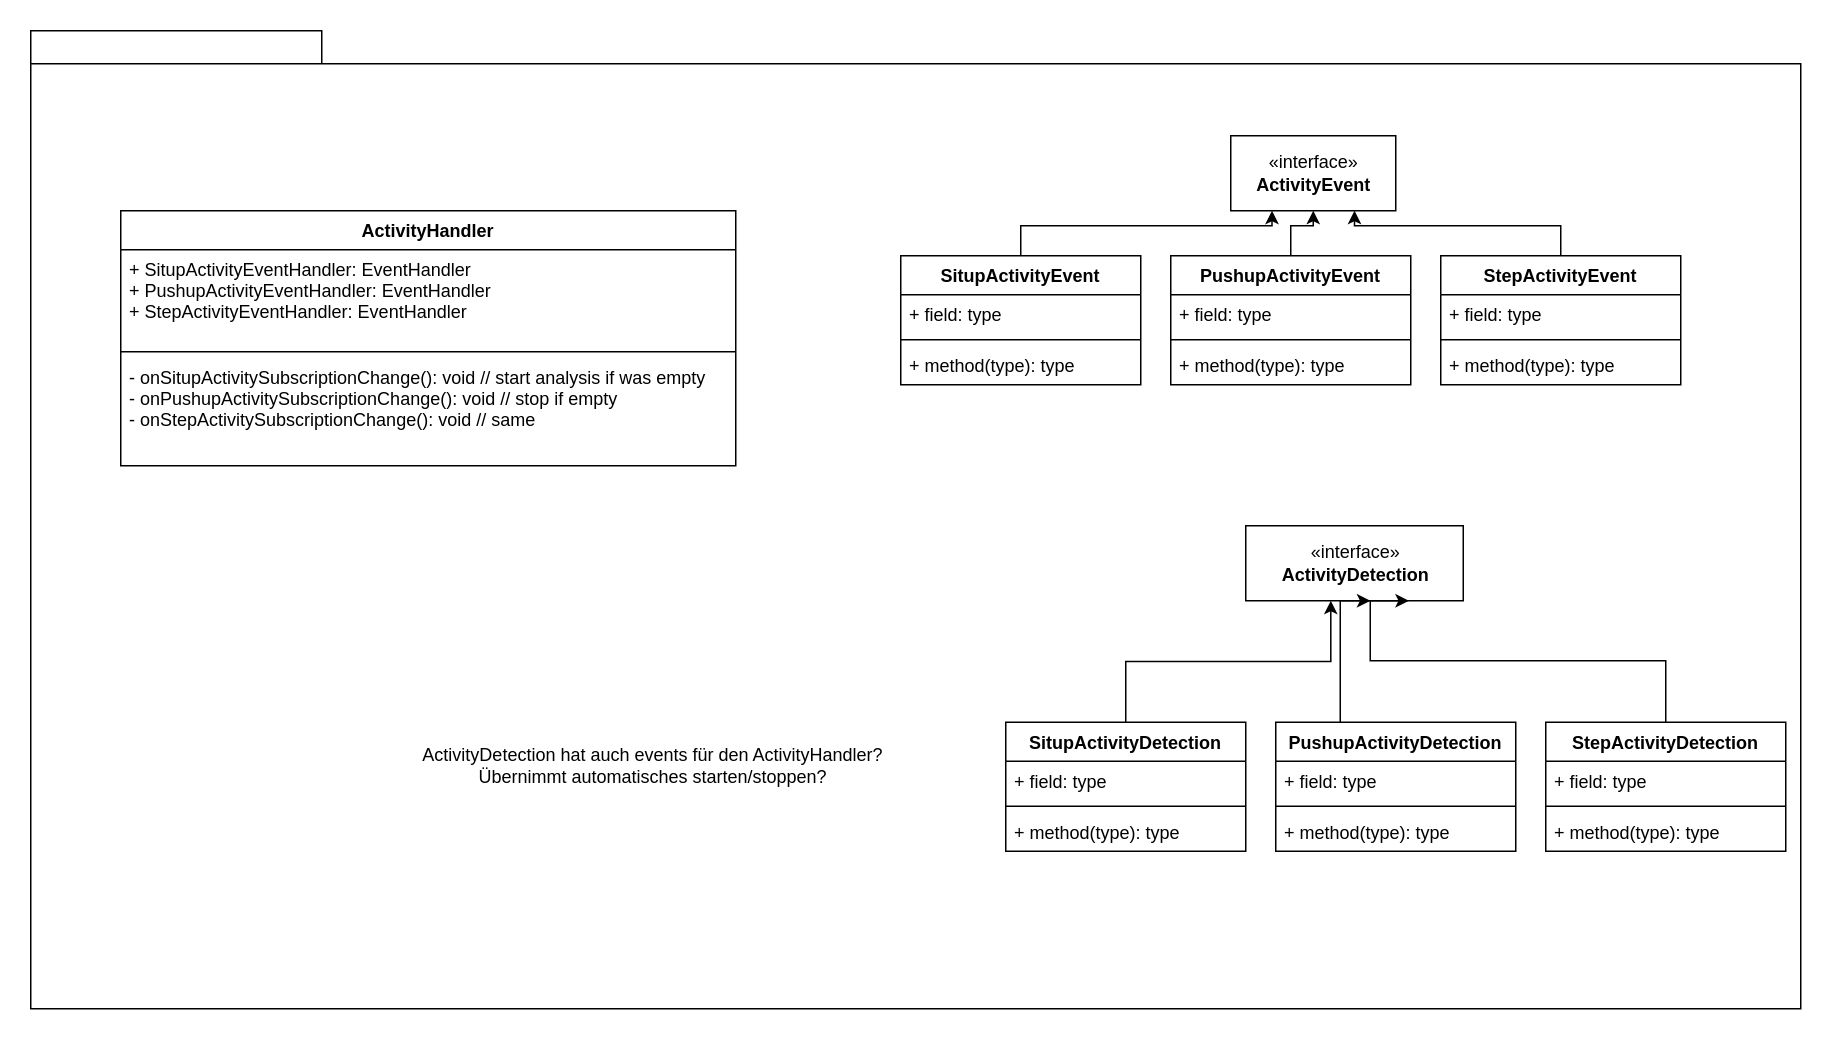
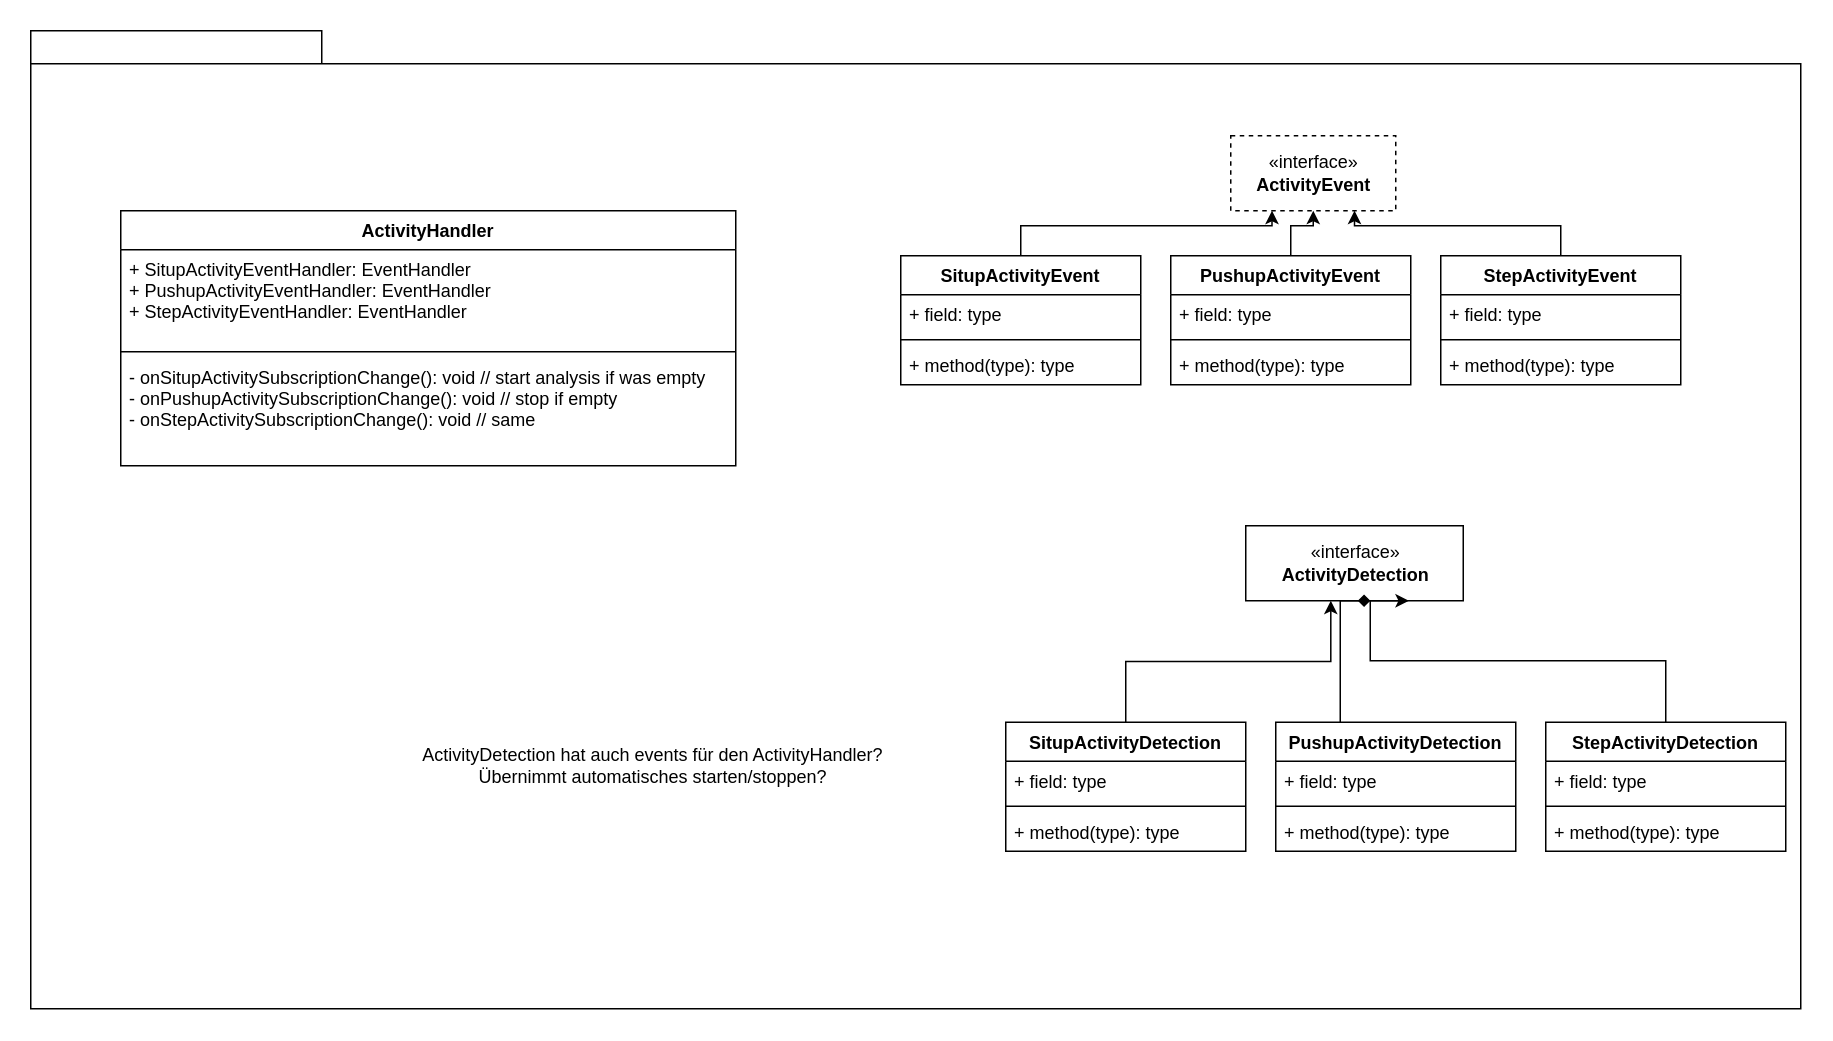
(1313, 173) -> (1313, 173)
(1359, 601) -> (1358, 601)
